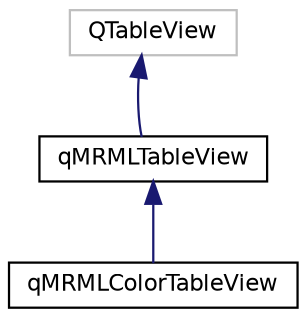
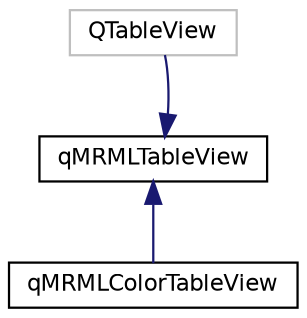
(138, 107) -> (168, 85)
